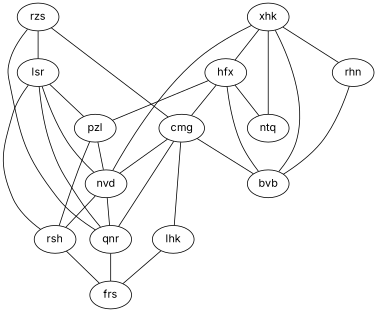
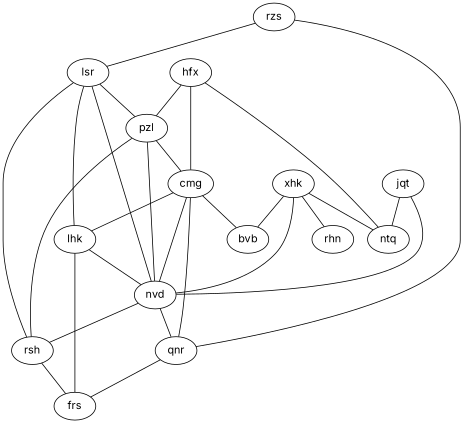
(247, 45) -> none
(110, 72) -> (169, 156)
(236, 131) -> none
(325, 137) -> none
(57, 162) -> (74, 156)
none -> (403, 184)
none -> (115, 267)
